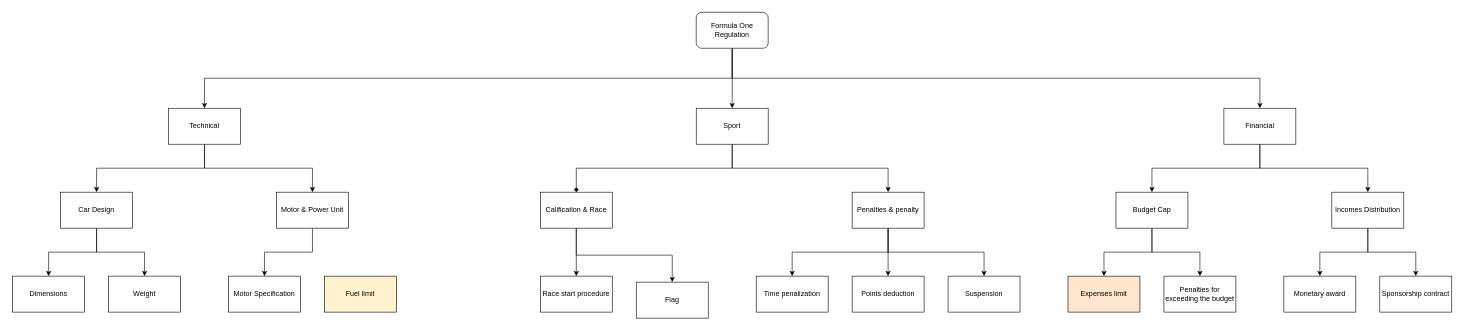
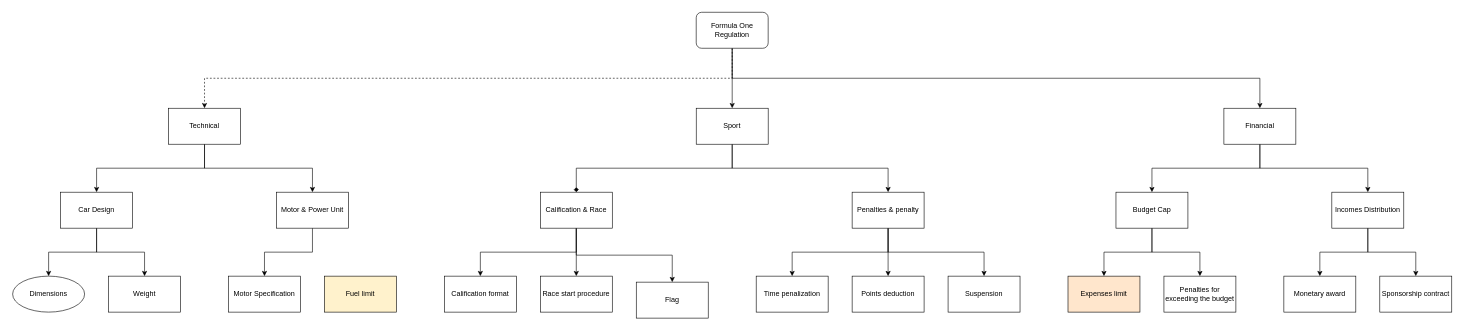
(454, 78) -> (454, 78)
none -> (480, 261)
(48, 294) -> (48, 294)
none -> (480, 294)
